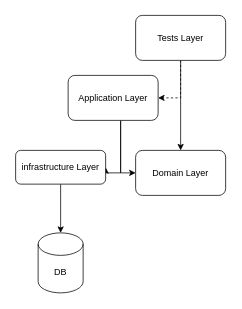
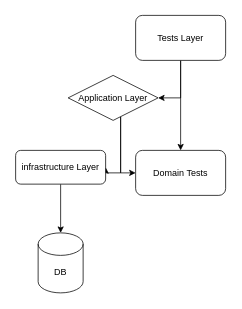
(113, 98) -> (113, 98)
(171, 98) -> (171, 98)
(180, 173) -> (180, 173)
